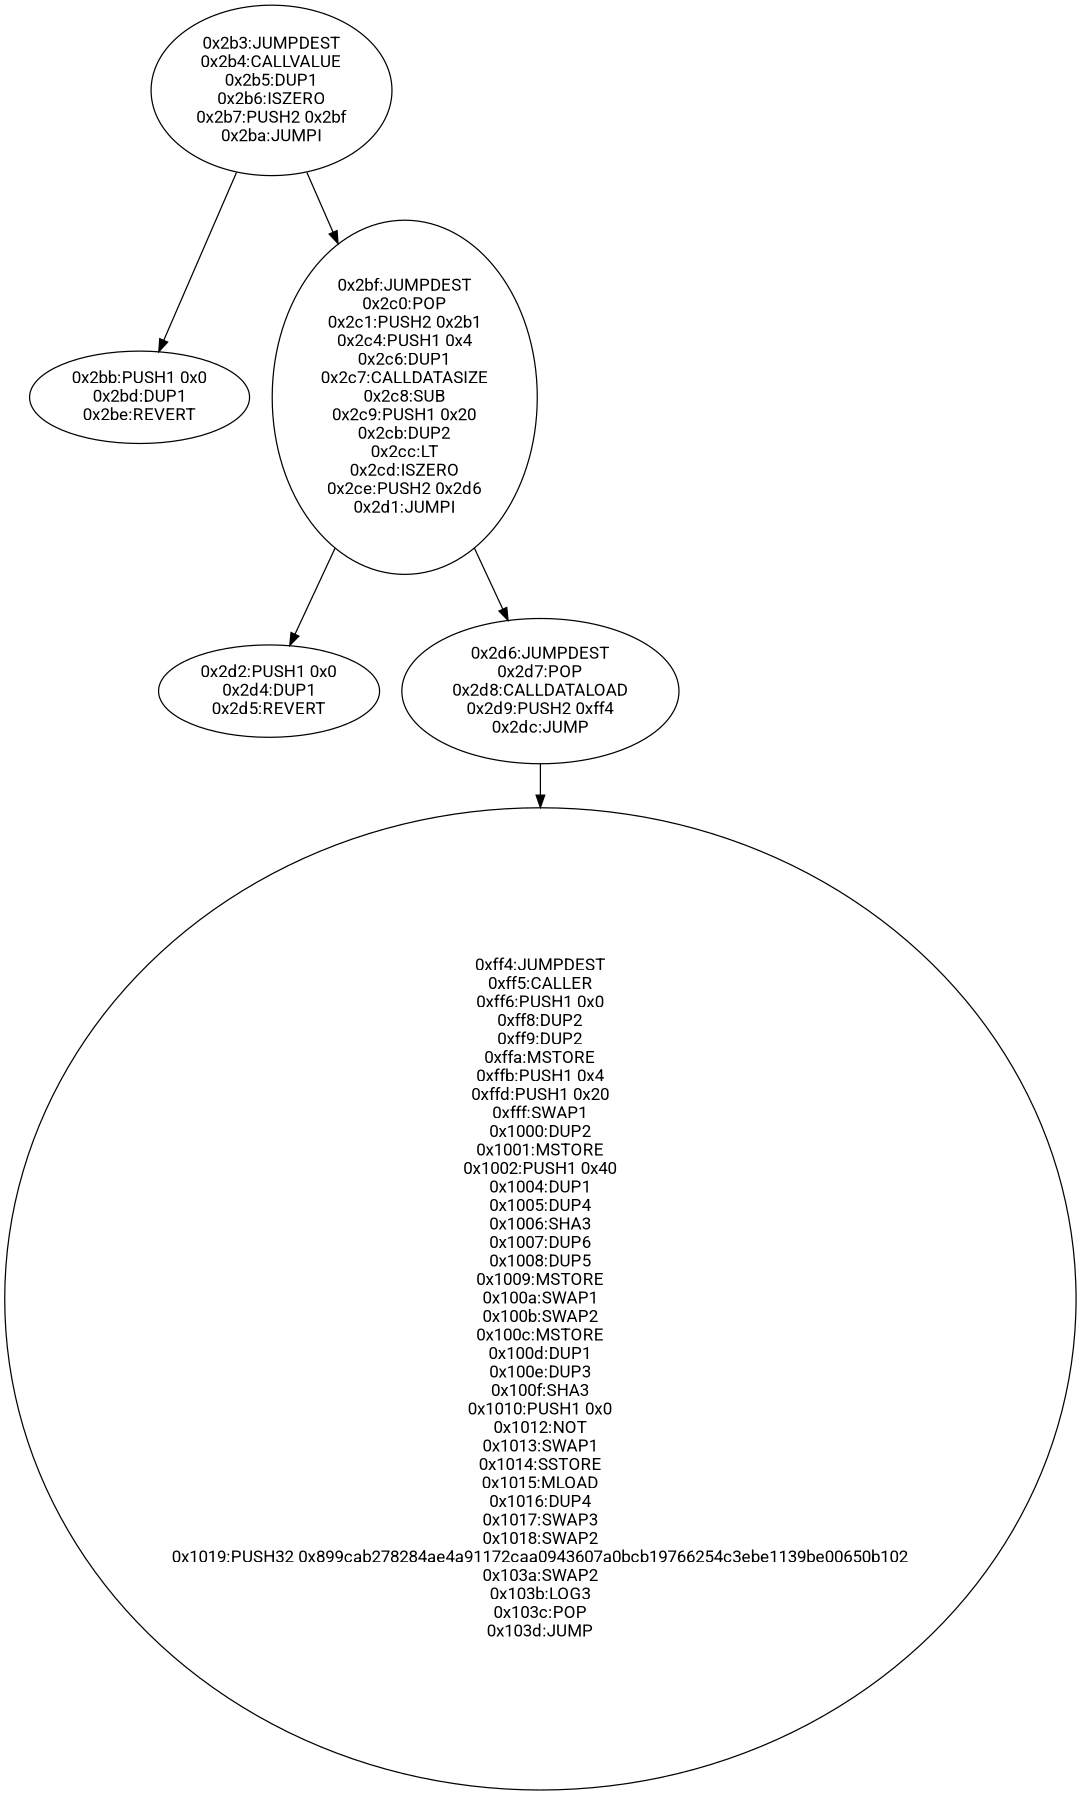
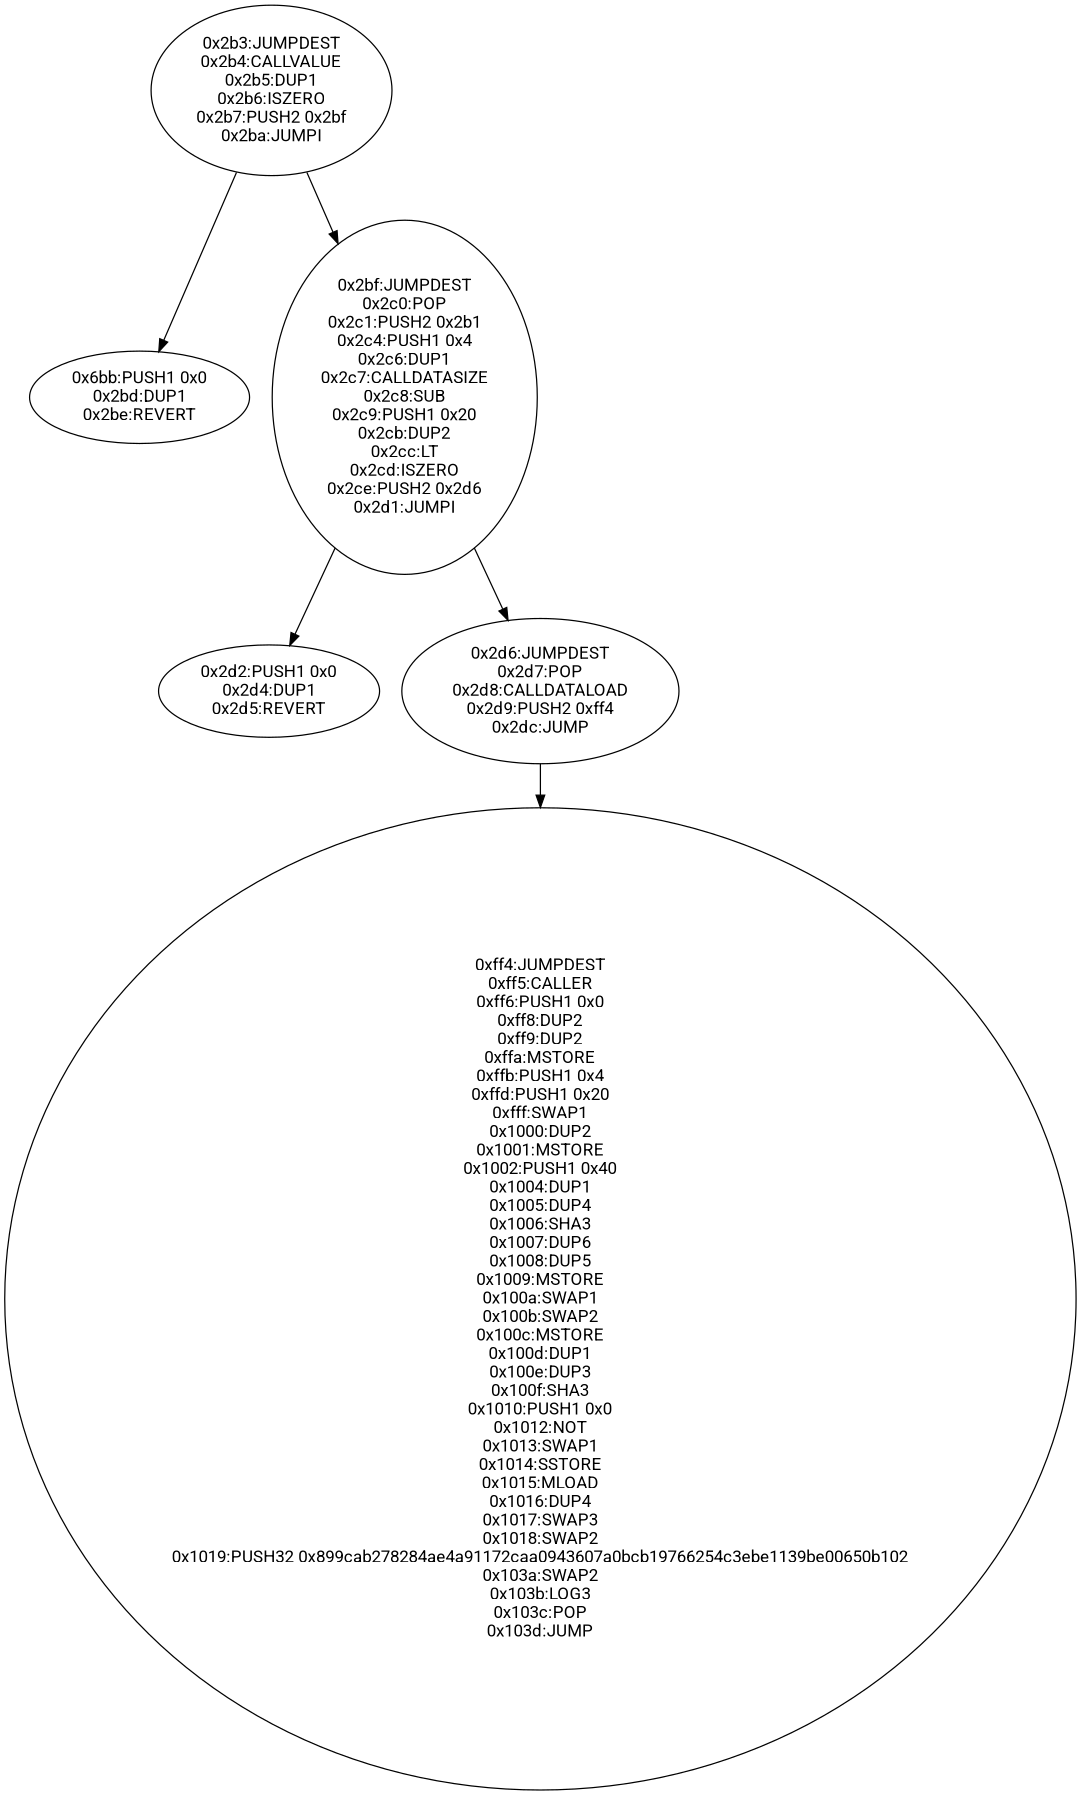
(140, 397) -> (140, 397)
